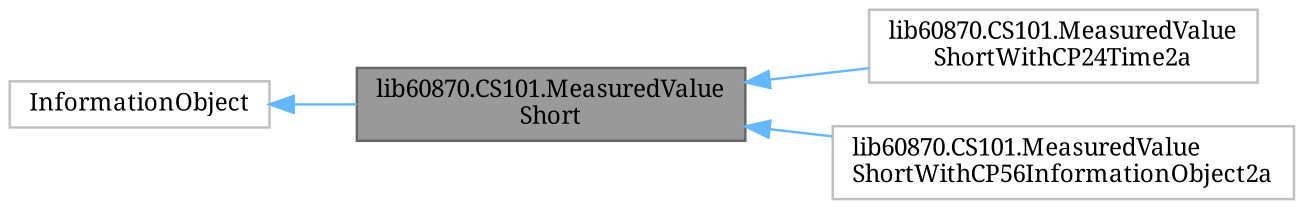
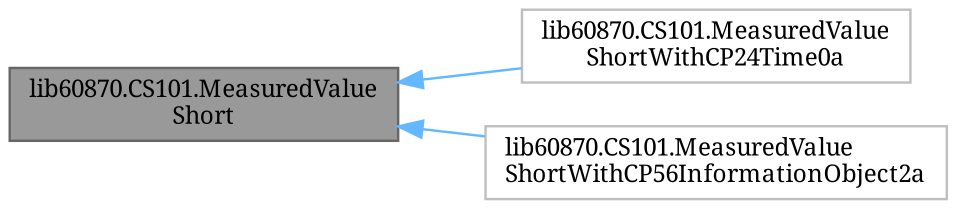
(1063, 46) -> (716, 46)
(140, 104) -> none
